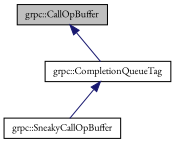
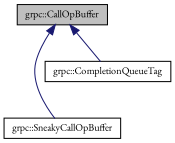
(82, 104) -> (35, 77)
